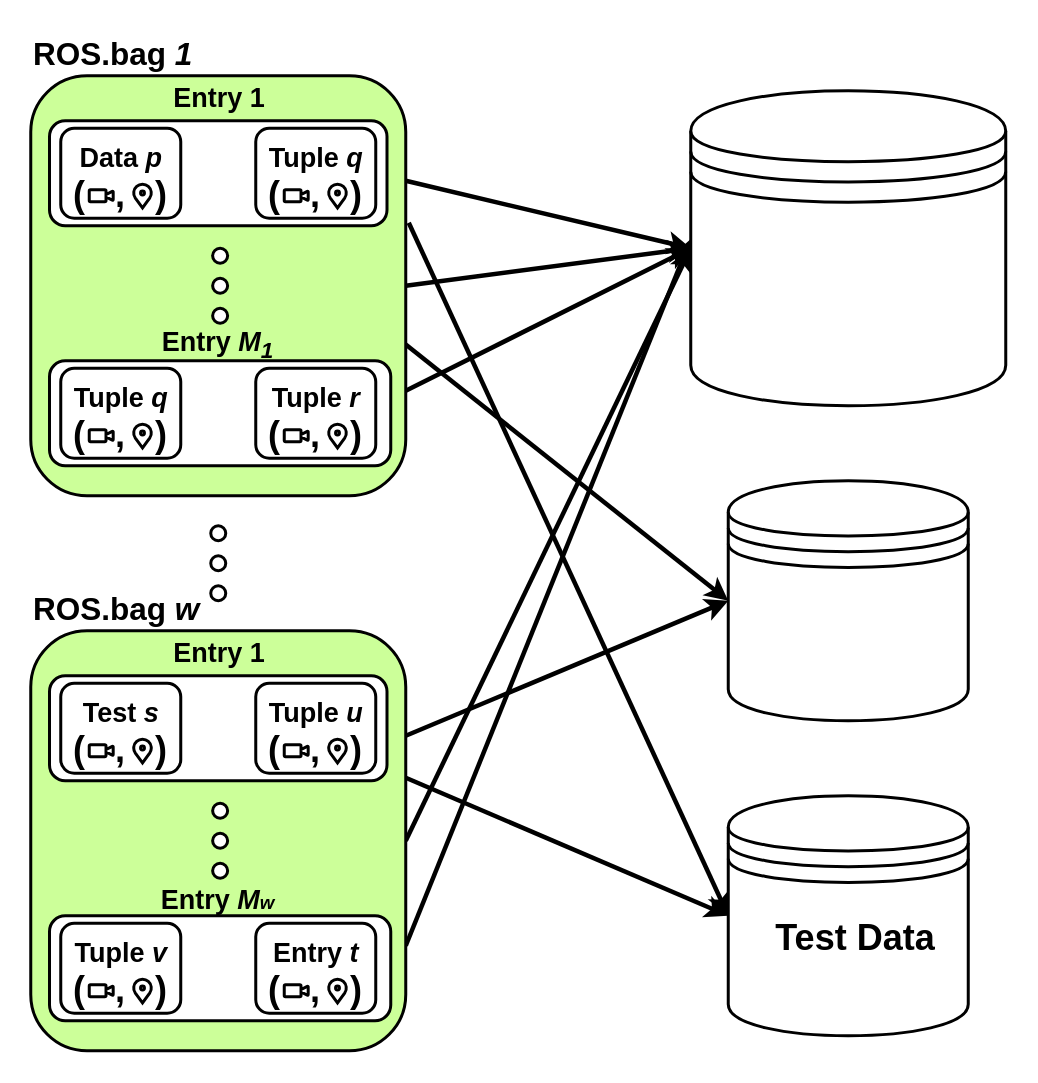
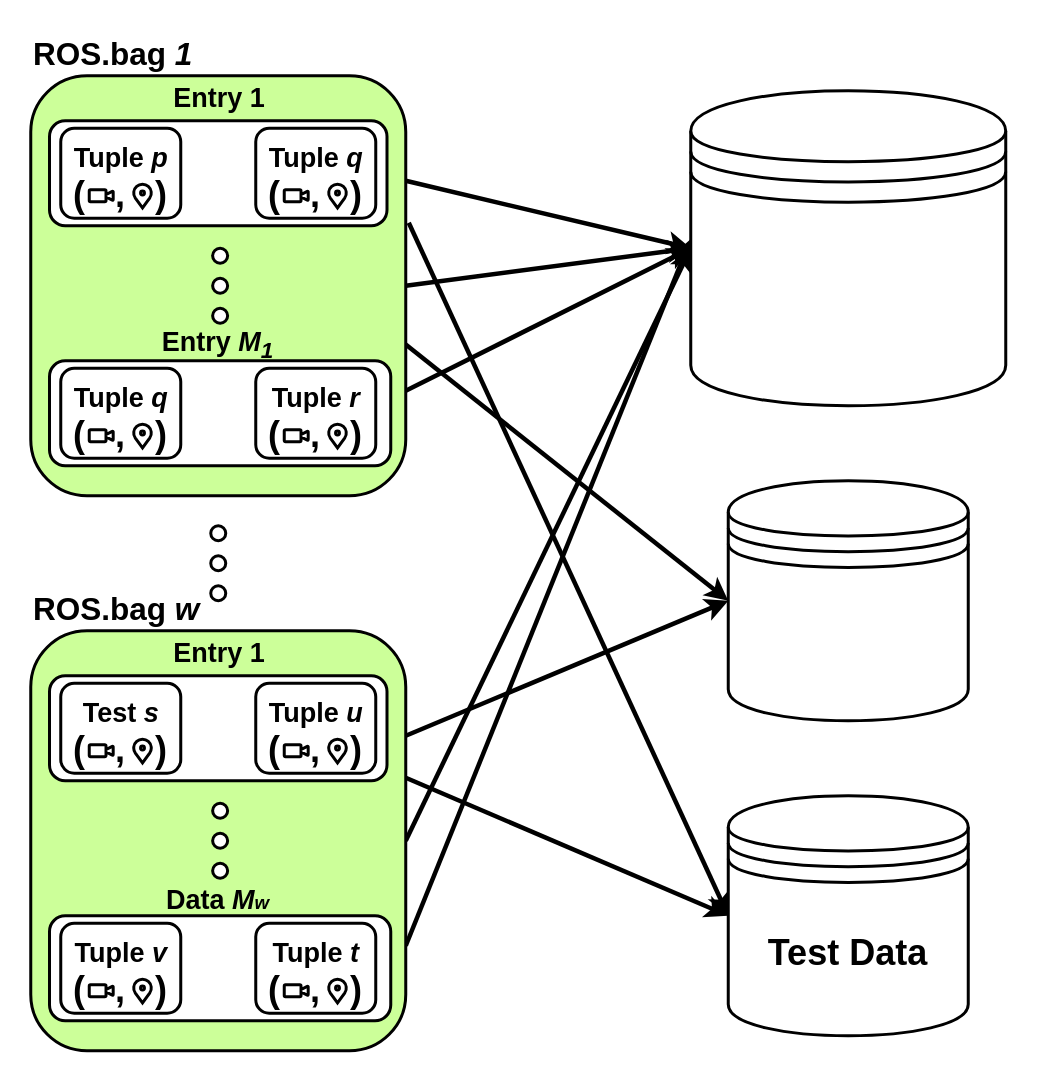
(122, 158) -> (122, 158)
(218, 901) -> (218, 901)
(856, 938) -> (848, 953)
(317, 953) -> (317, 953)
